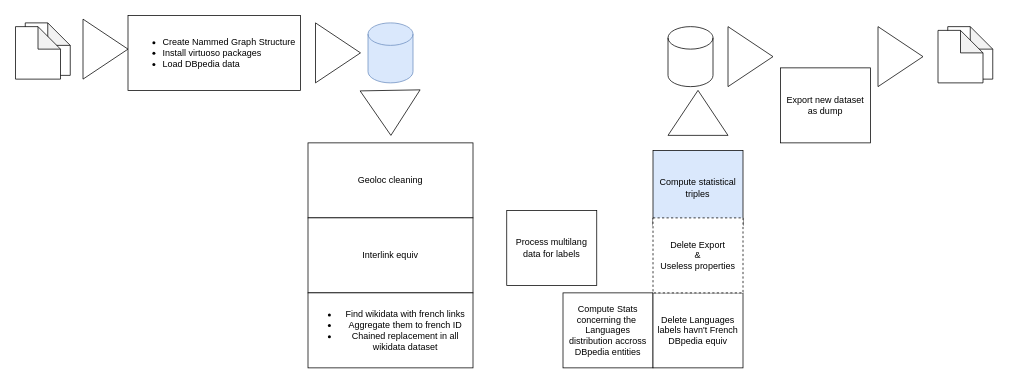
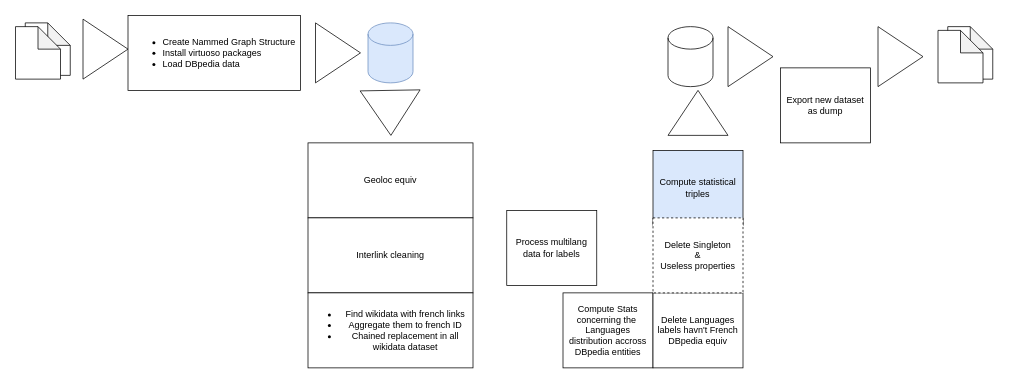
(390, 180) -> (390, 180)
(390, 255) -> (390, 255)
(698, 255) -> (698, 255)
